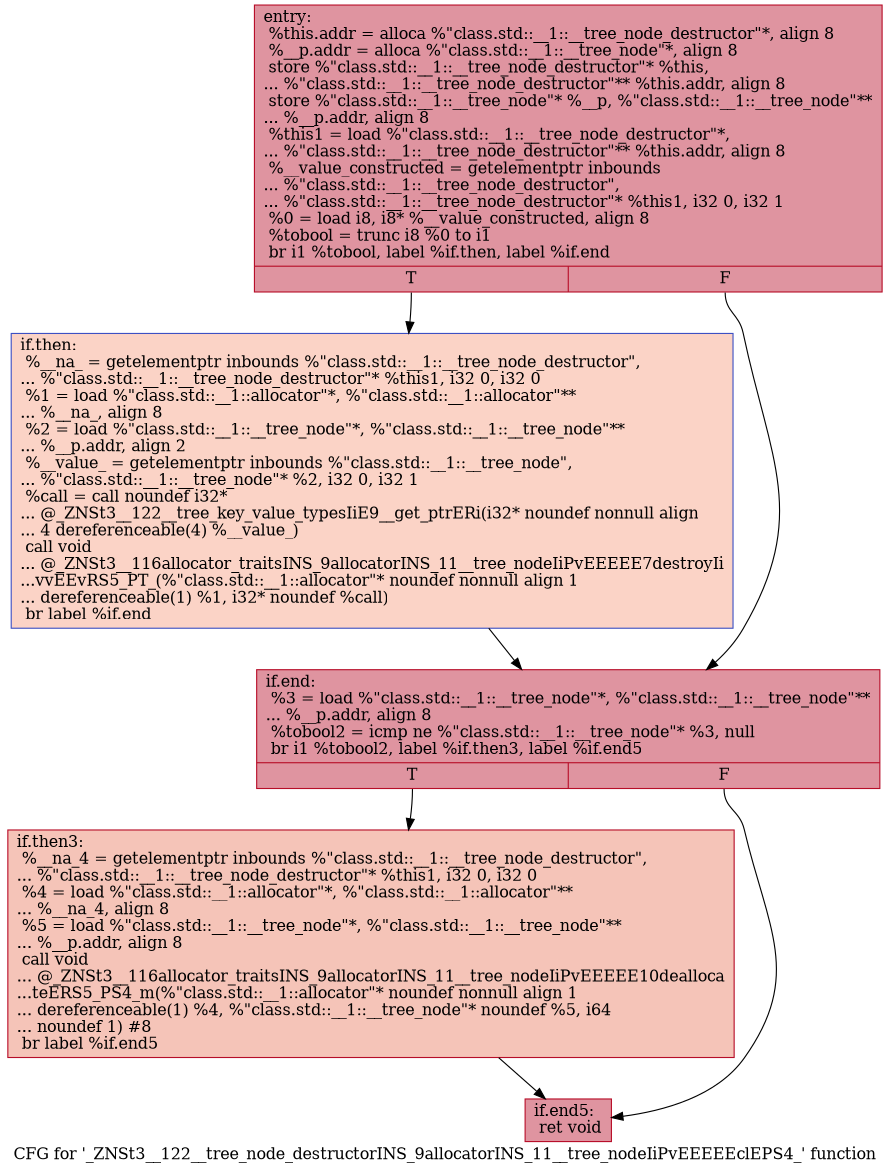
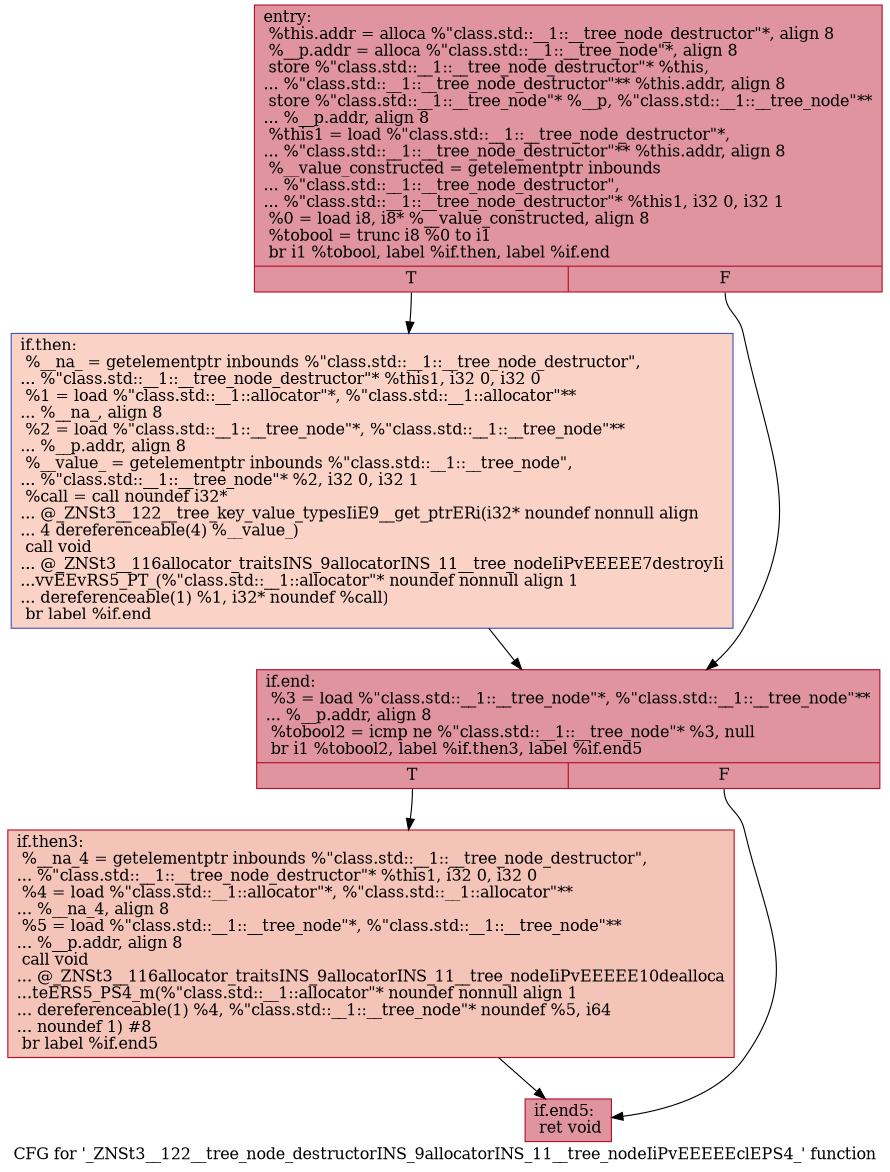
(103, 447) -> (103, 447)
